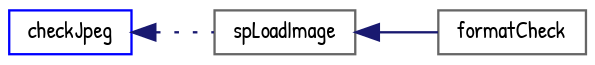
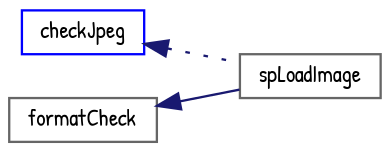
(409, 32) -> (210, 95)
